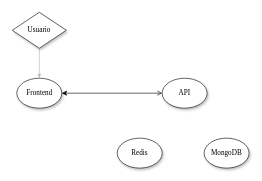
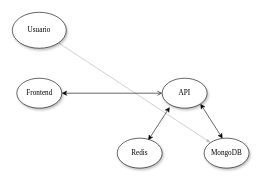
(39, 30) -> (39, 30)
(39, 73) -> (163, 112)
none -> (212, 122)
none -> (159, 124)
